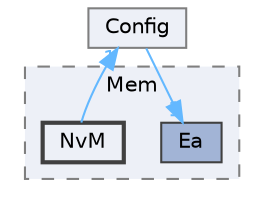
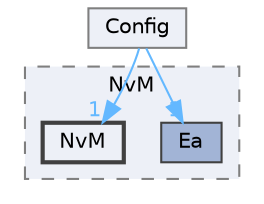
(132, 86) -> (132, 86)
(92, 94) -> (127, 80)
